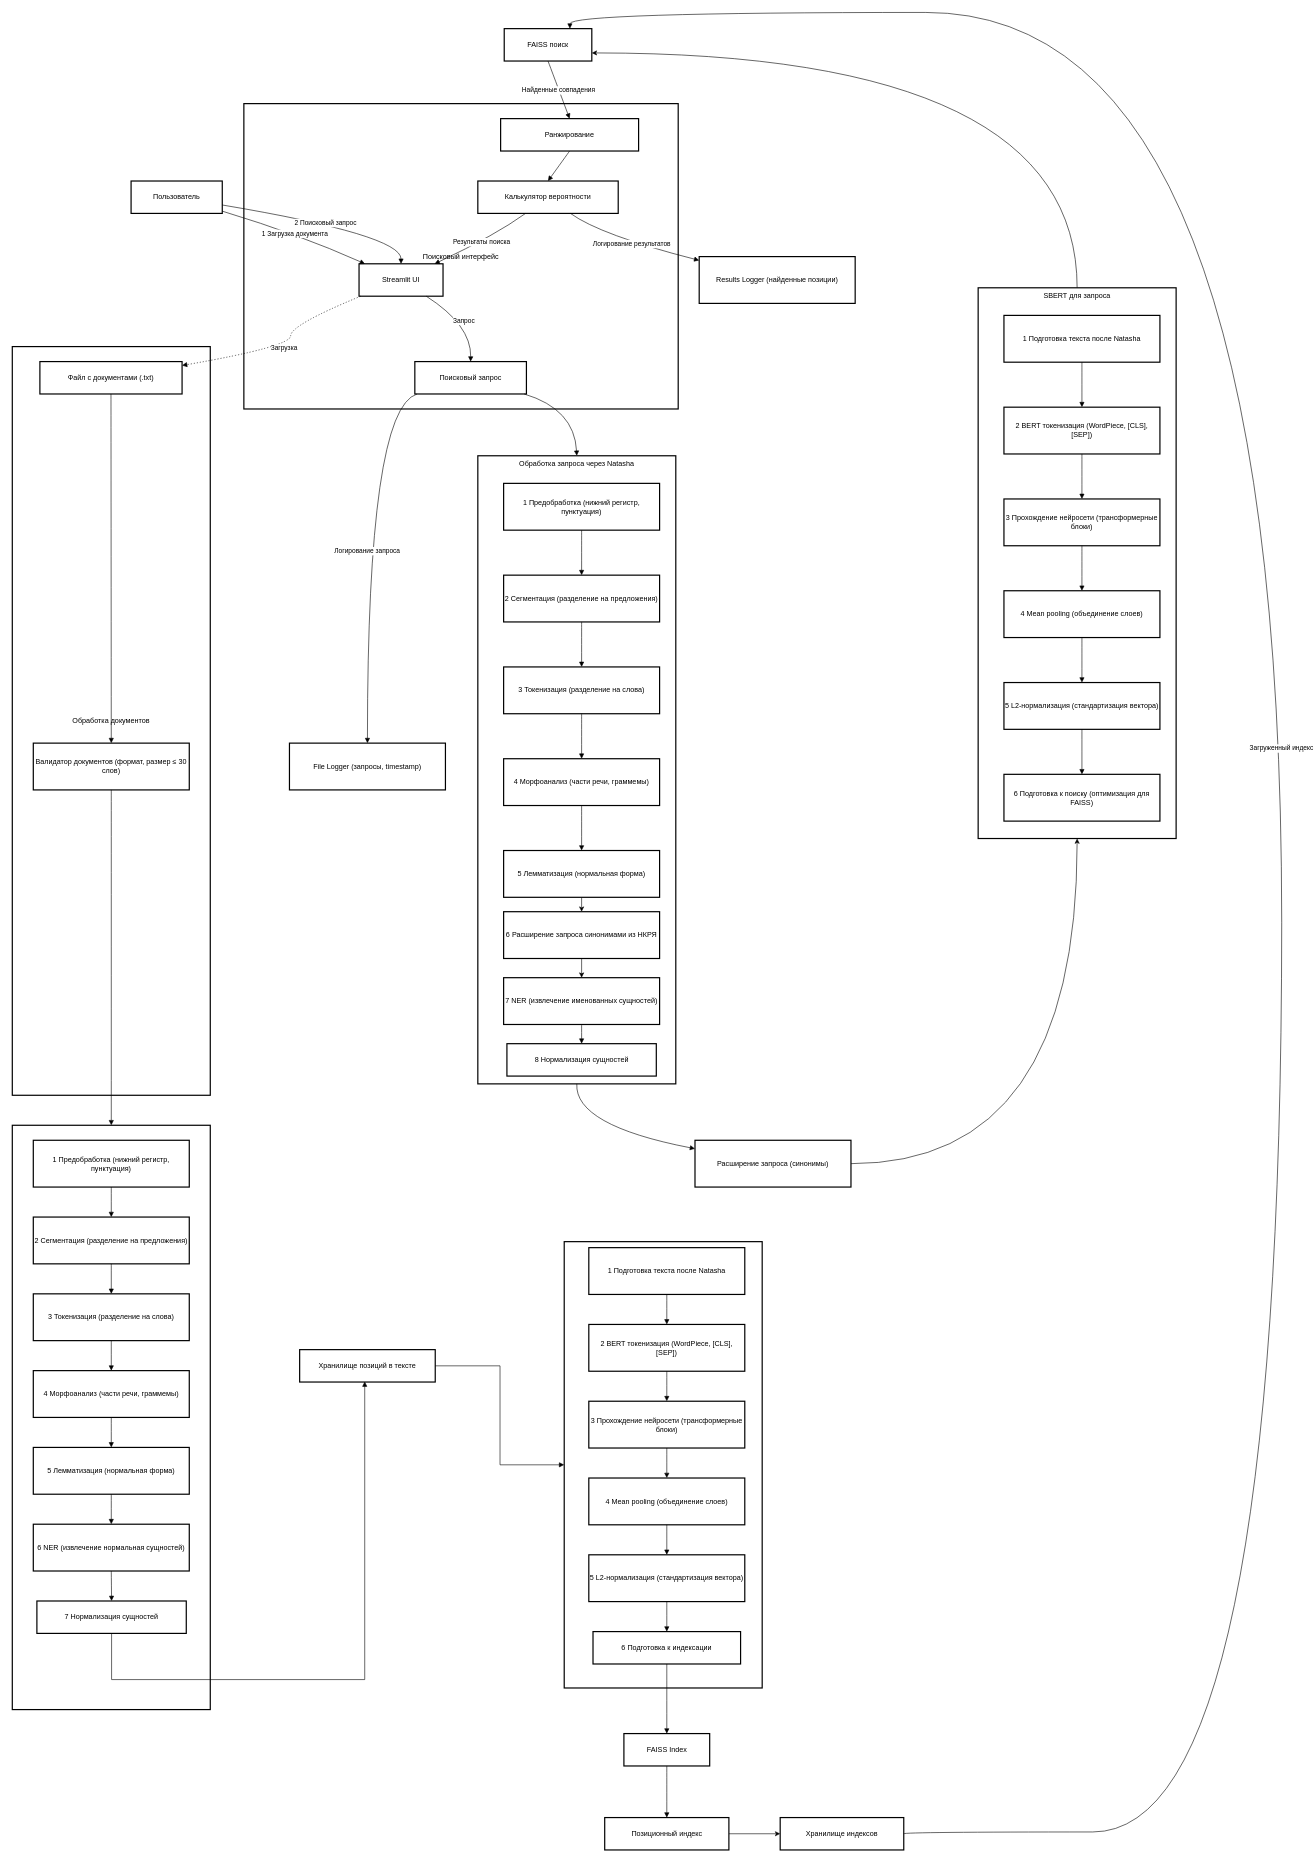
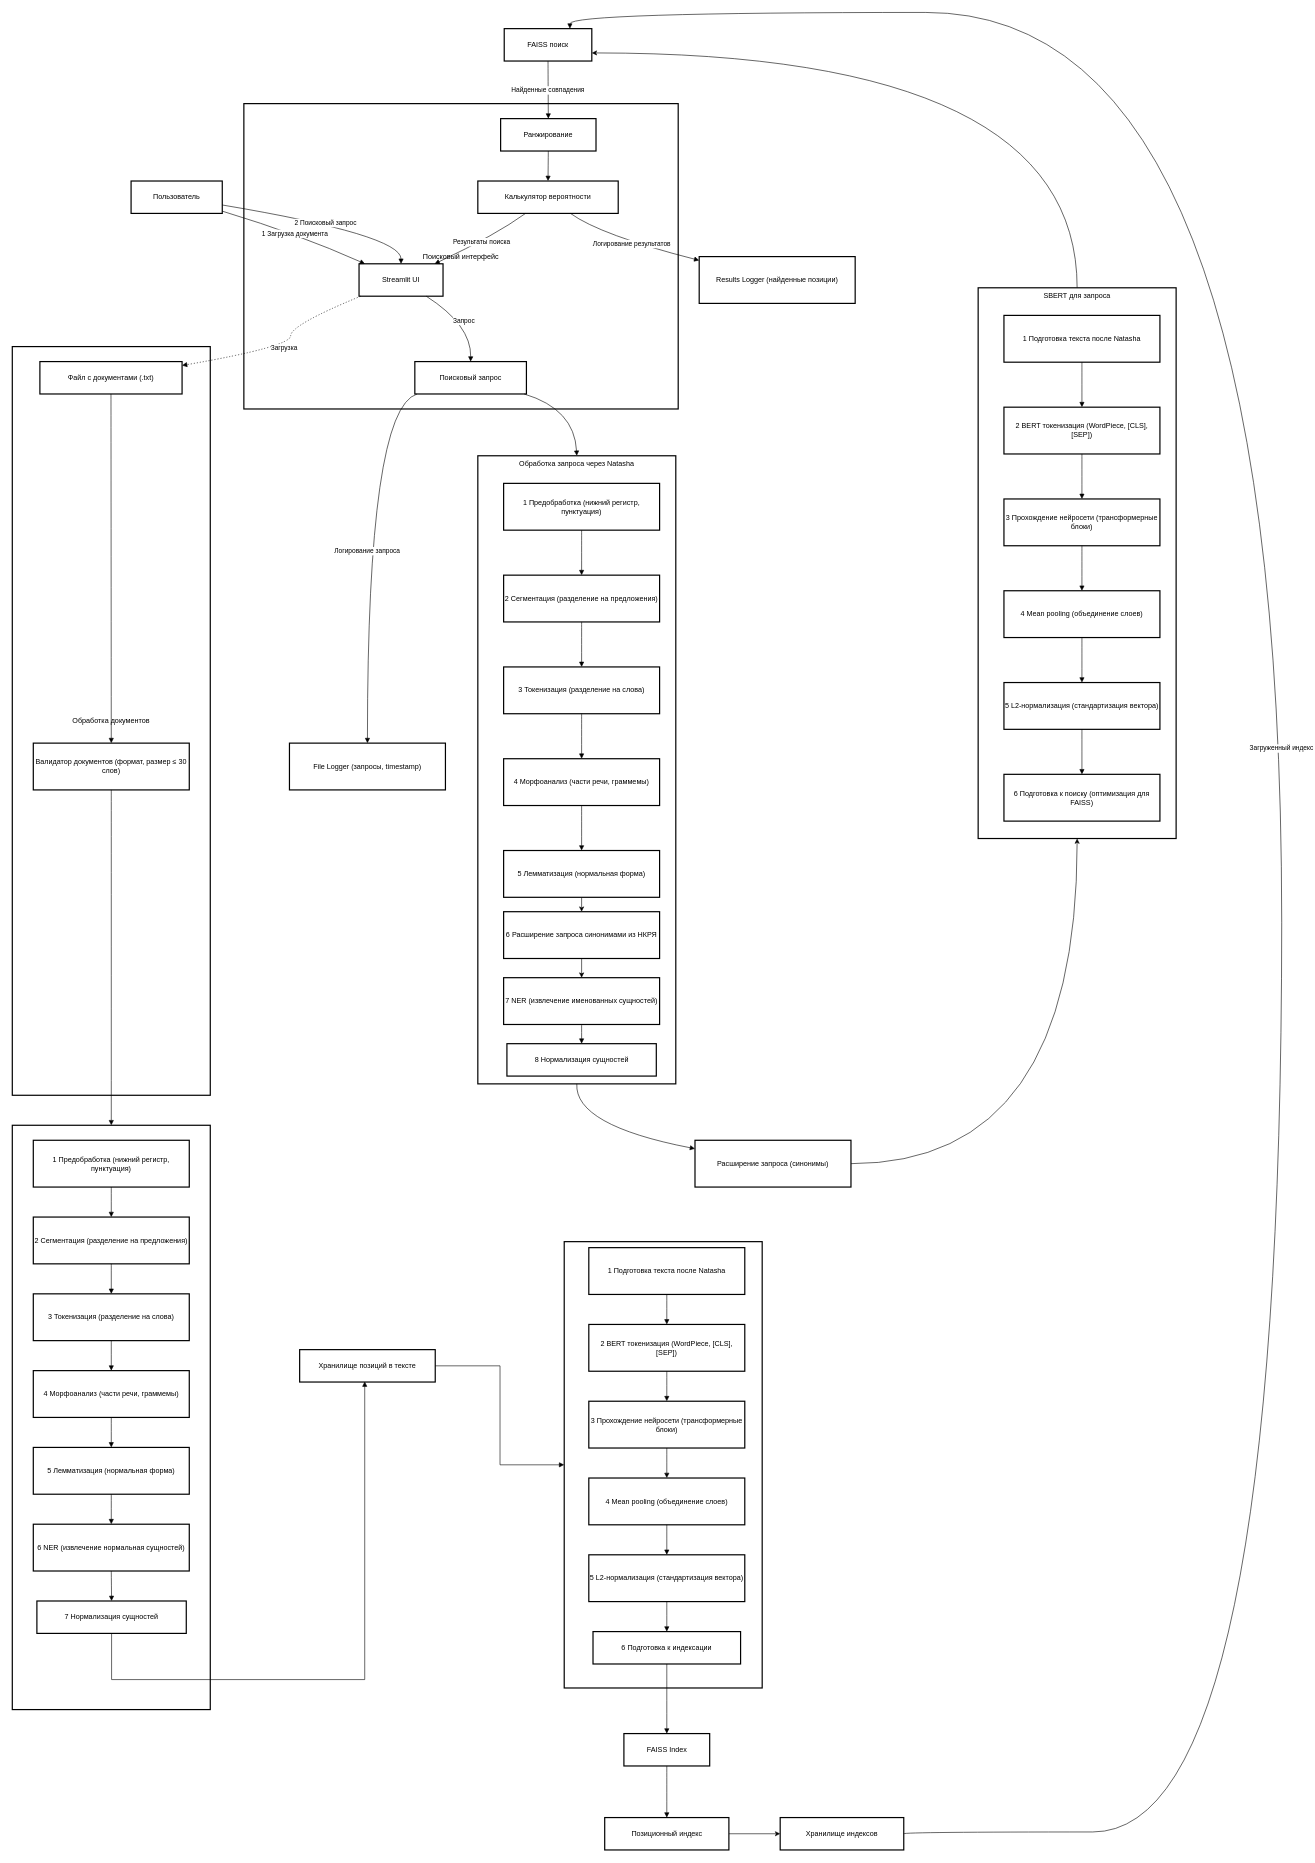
(570, 135) -> (548, 135)
